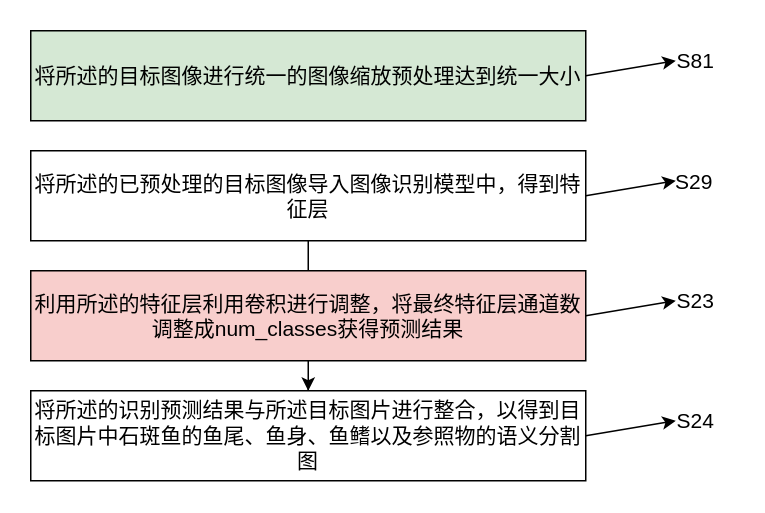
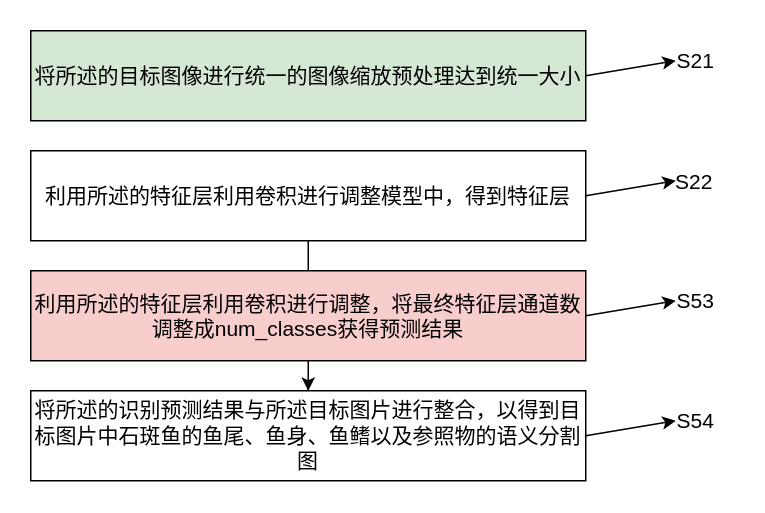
(696, 61) -> (696, 61)
(695, 182) -> (695, 182)
(308, 196) -> (308, 196)
(696, 301) -> (696, 301)
(696, 421) -> (696, 421)
